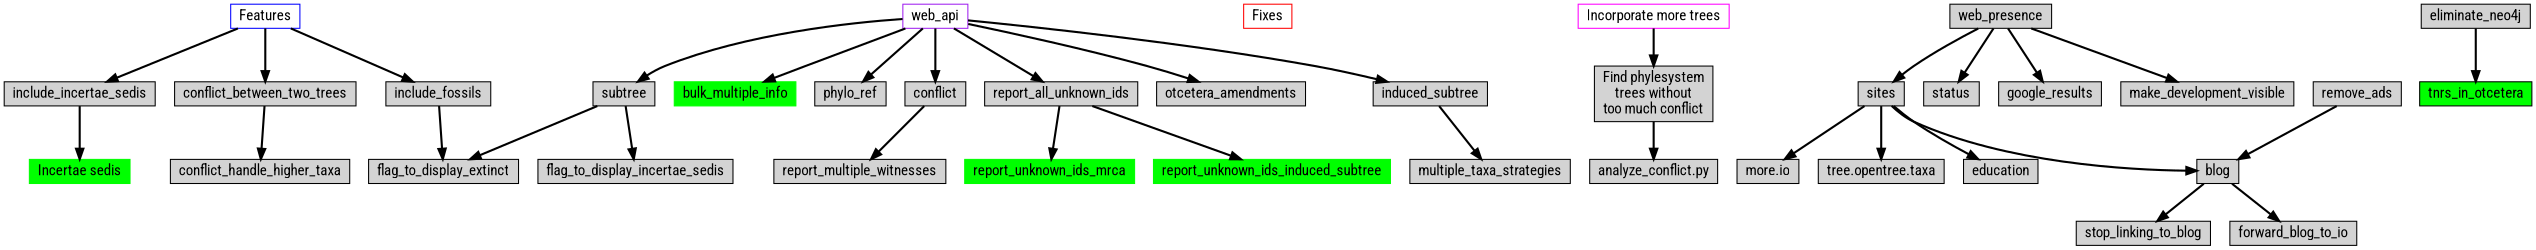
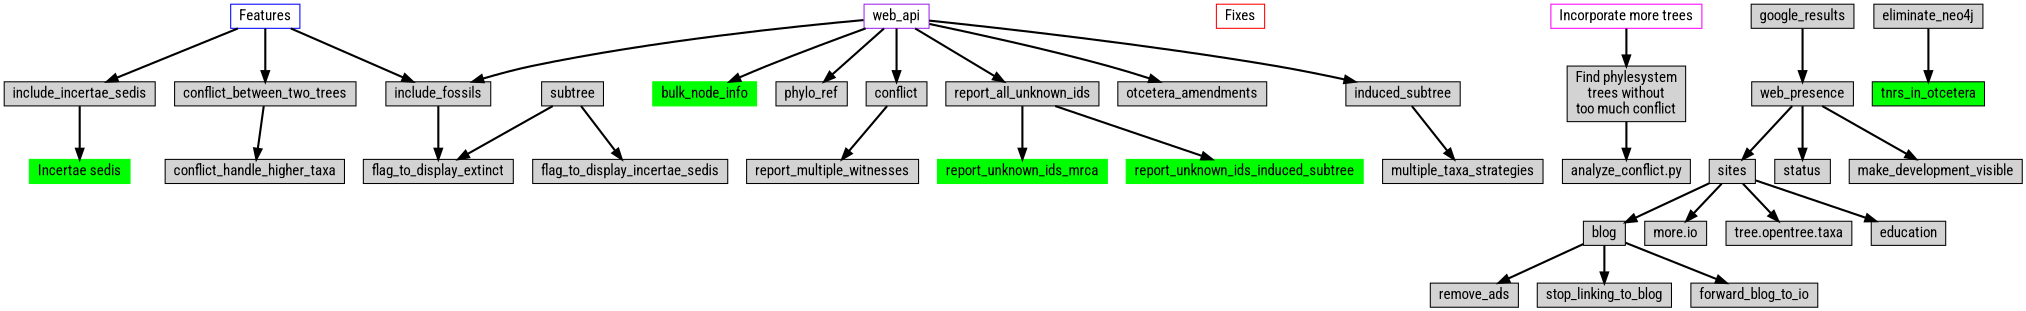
(772, 36) -> (672, 42)
(2022, 51) -> (1803, 50)
(735, 94) -> (705, 94)
(2292, 130) -> (1546, 261)
